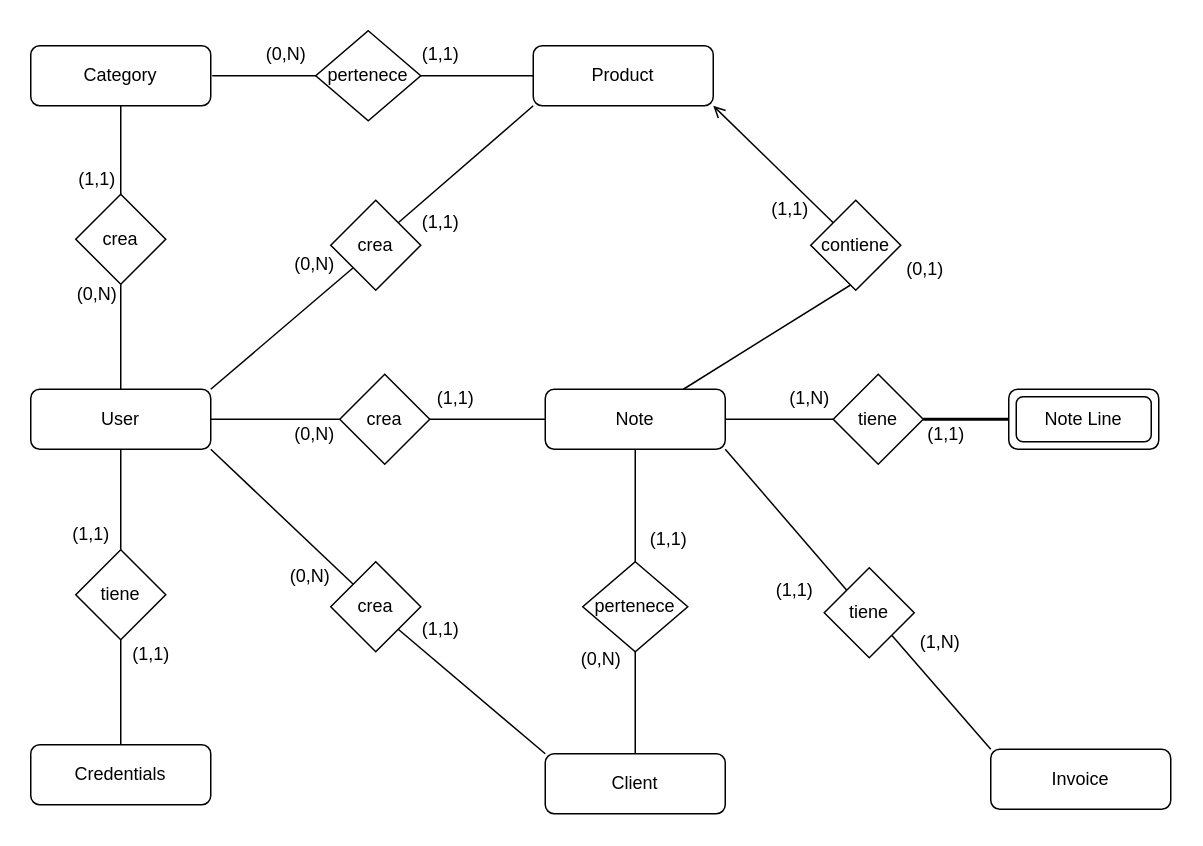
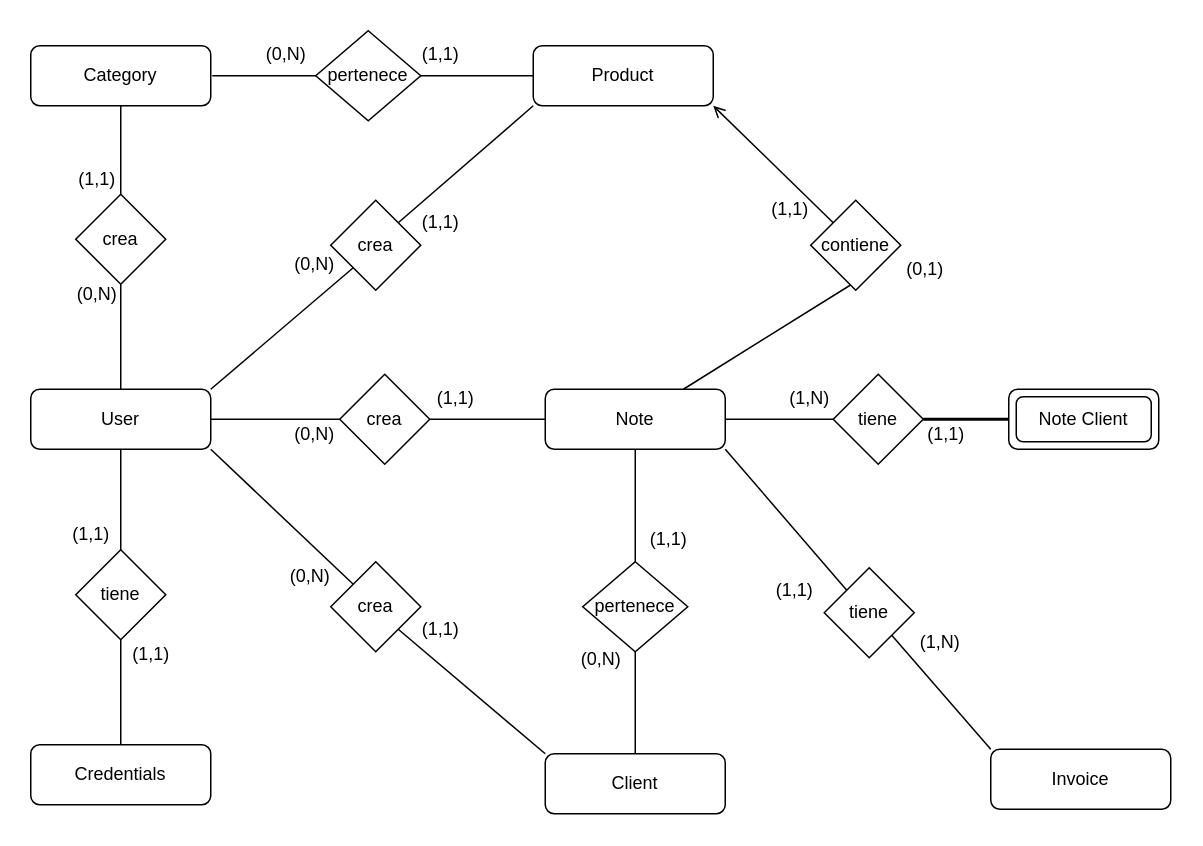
(1084, 419) -> (1084, 419)
